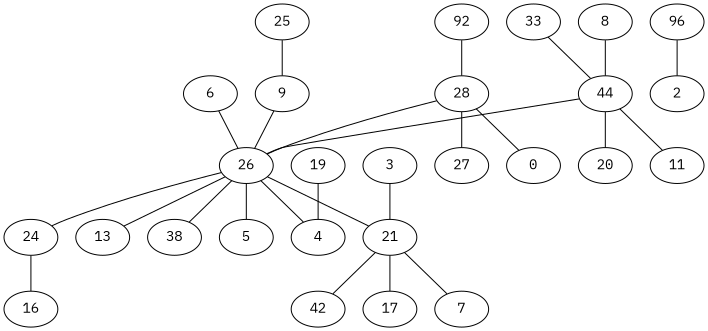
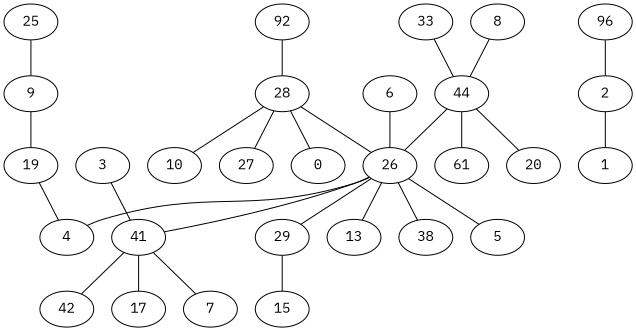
(264, 130) -> (31, 130)
none -> (175, 166)
none -> (605, 166)
(677, 166) -> (462, 166)
(31, 237) -> (282, 237)
(390, 237) -> (139, 237)
(31, 309) -> (282, 309)
